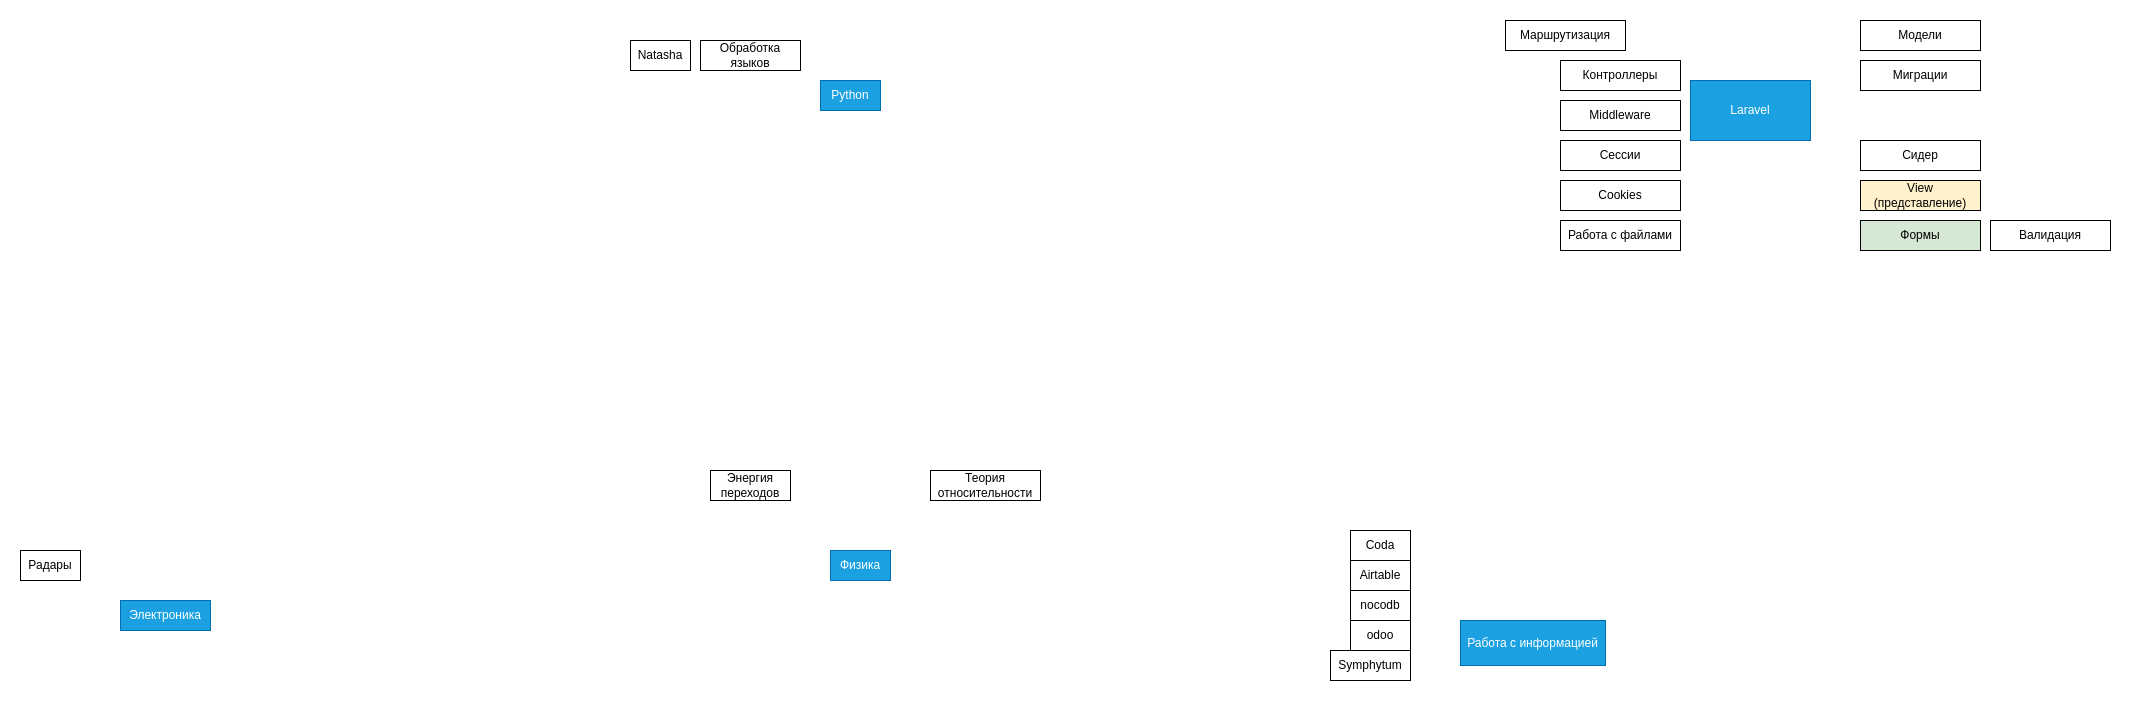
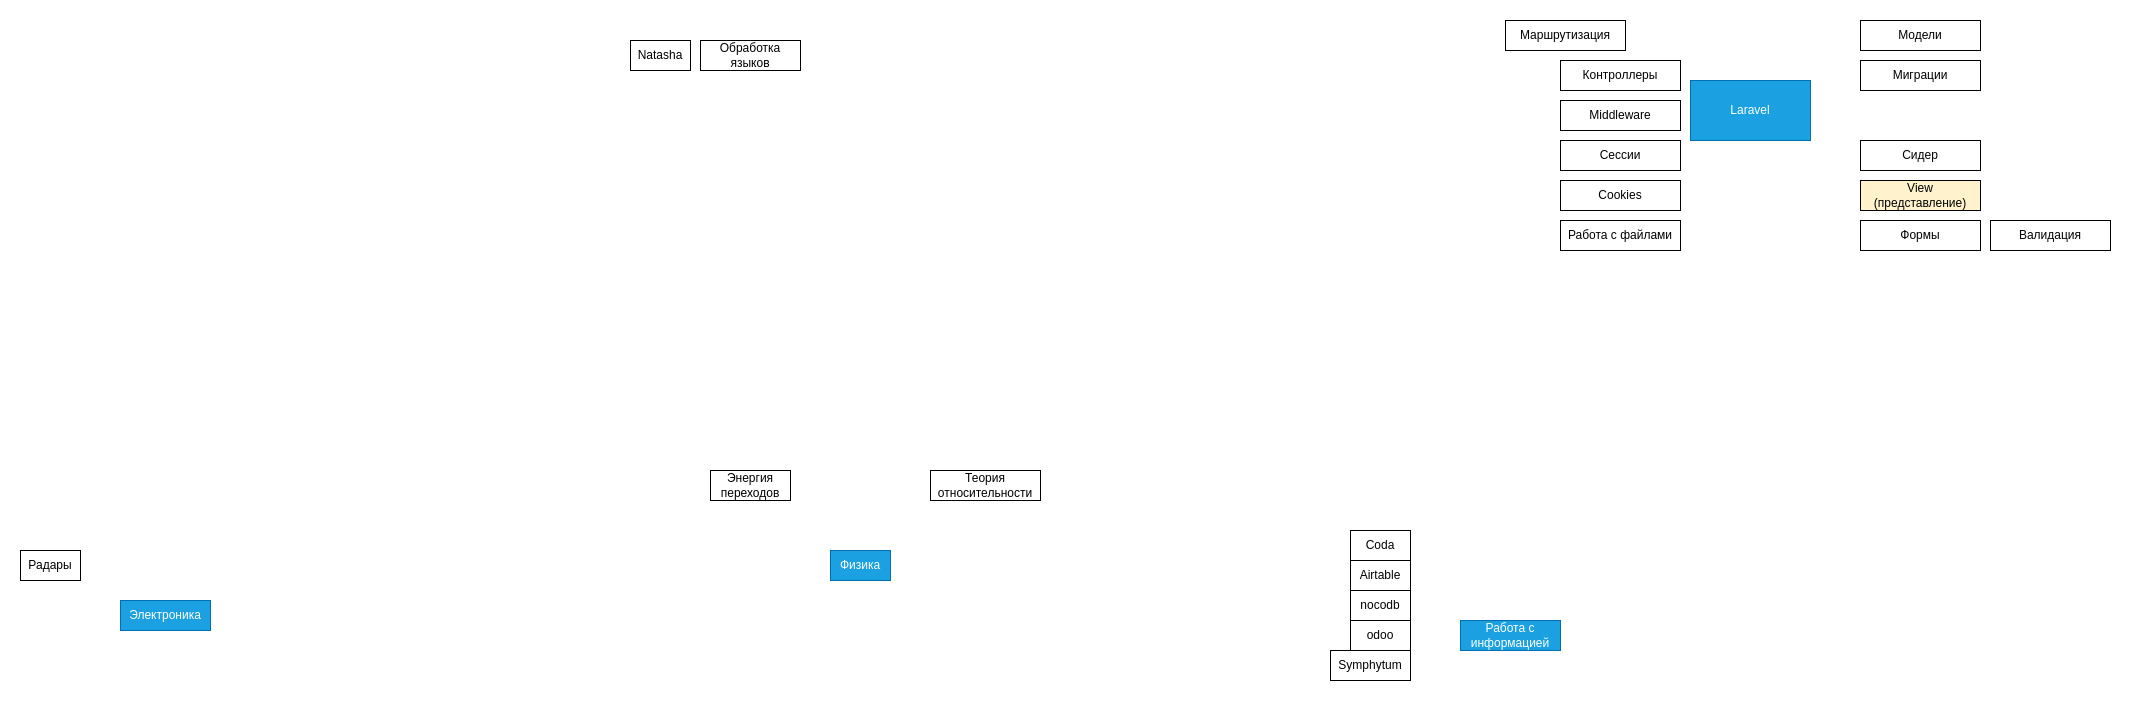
(851, 96) -> none
(1921, 236) -> (1921, 236)
(1533, 643) -> (1511, 636)
